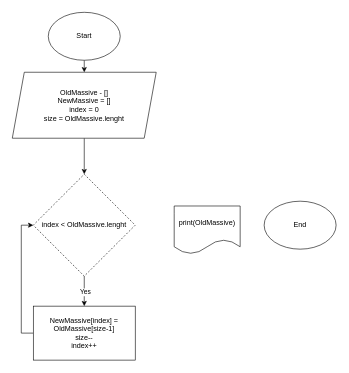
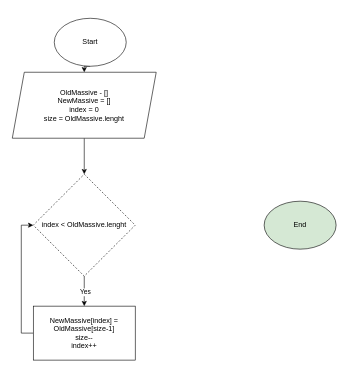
(84, 36) -> (90, 42)
(300, 225) -> (300, 225)
(207, 230) -> none
